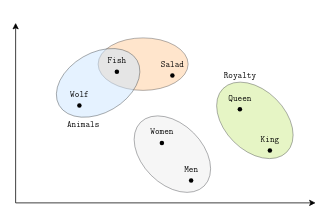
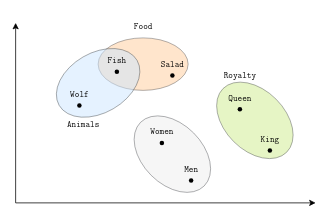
none -> (143, 27)
